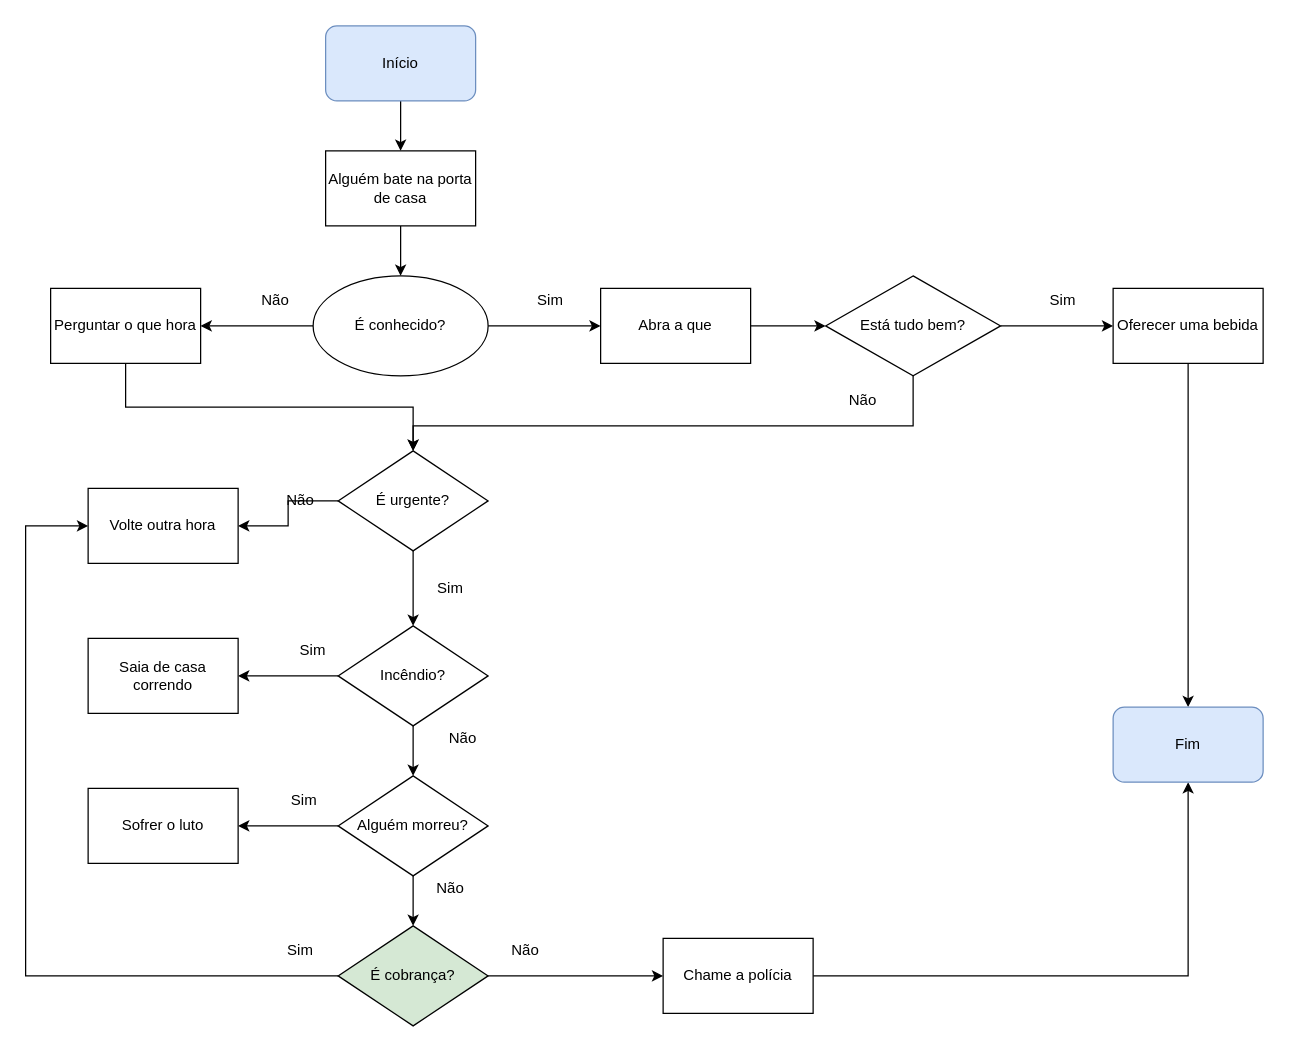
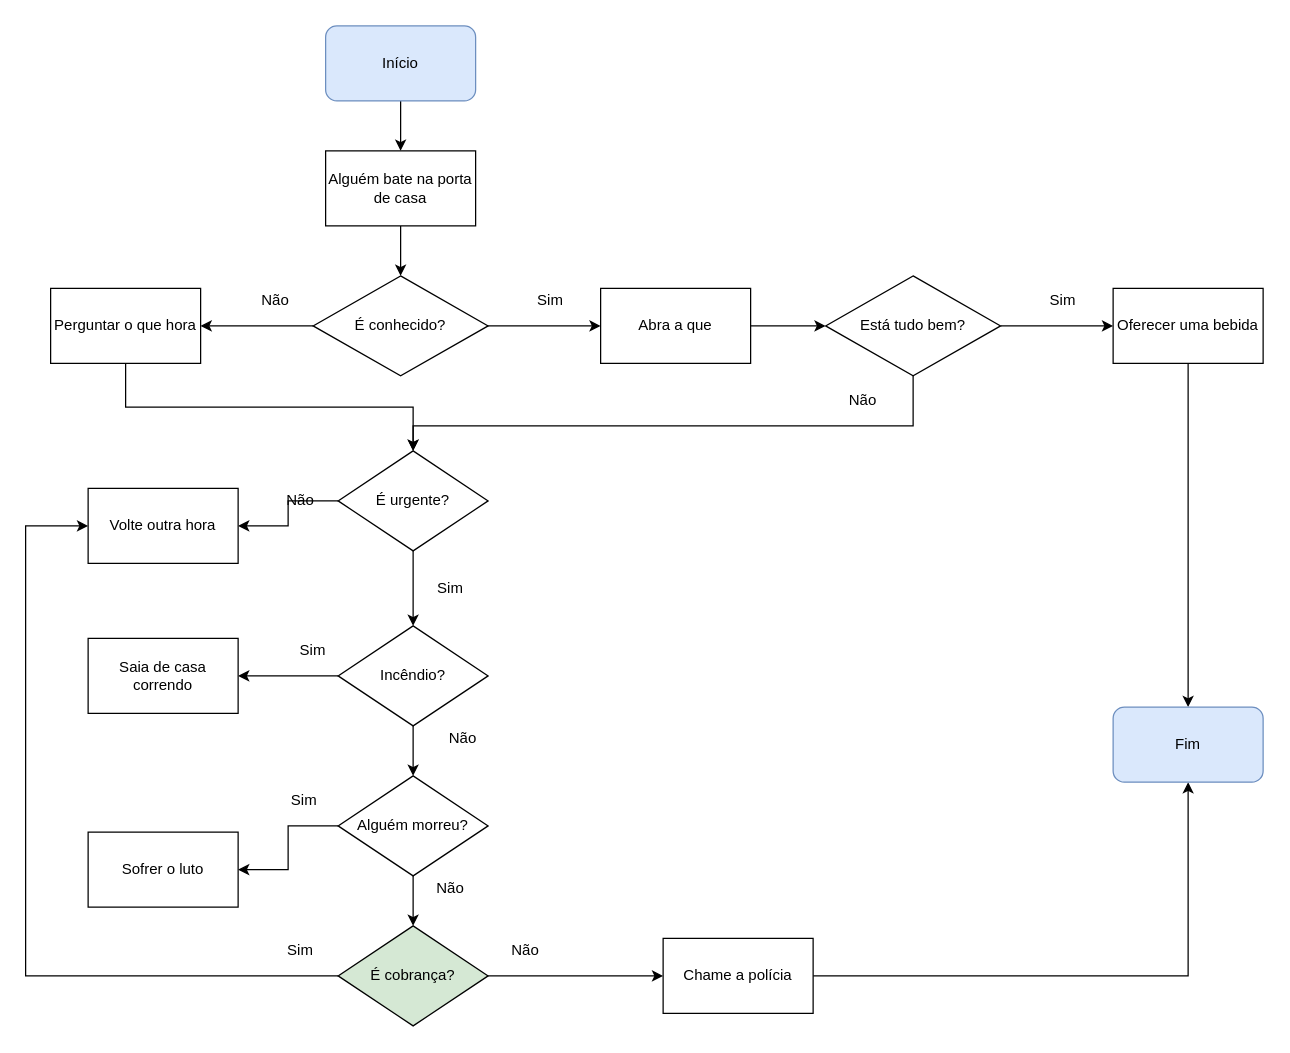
(401, 326) -> (401, 326)
(163, 826) -> (163, 869)
